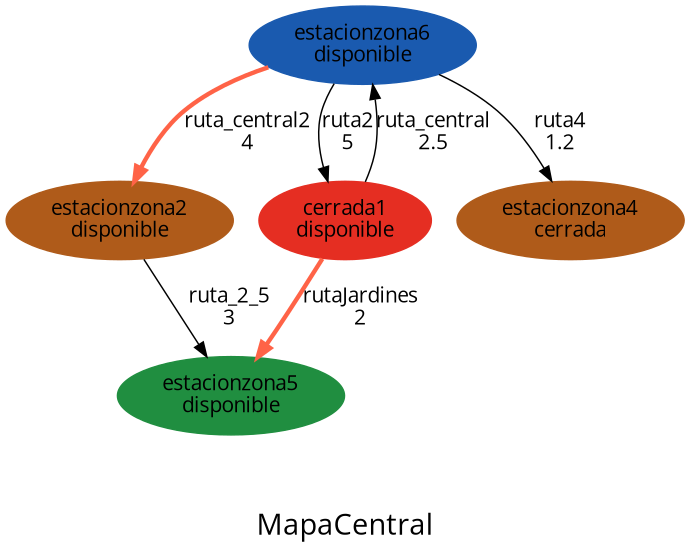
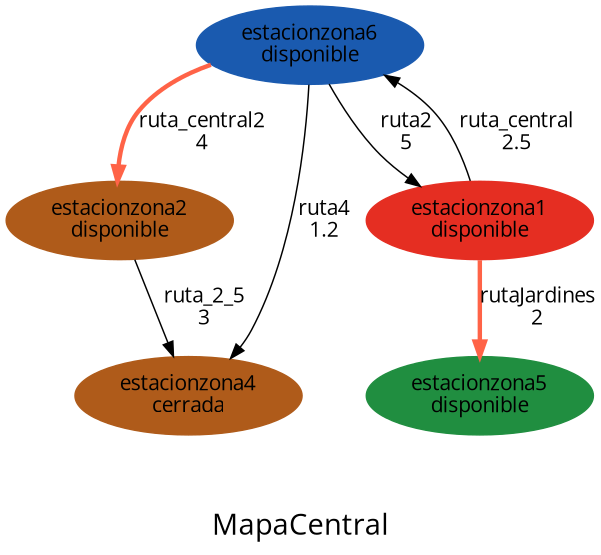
(345, 220) -> (480, 220)
(171, 302) -> (151, 301)
